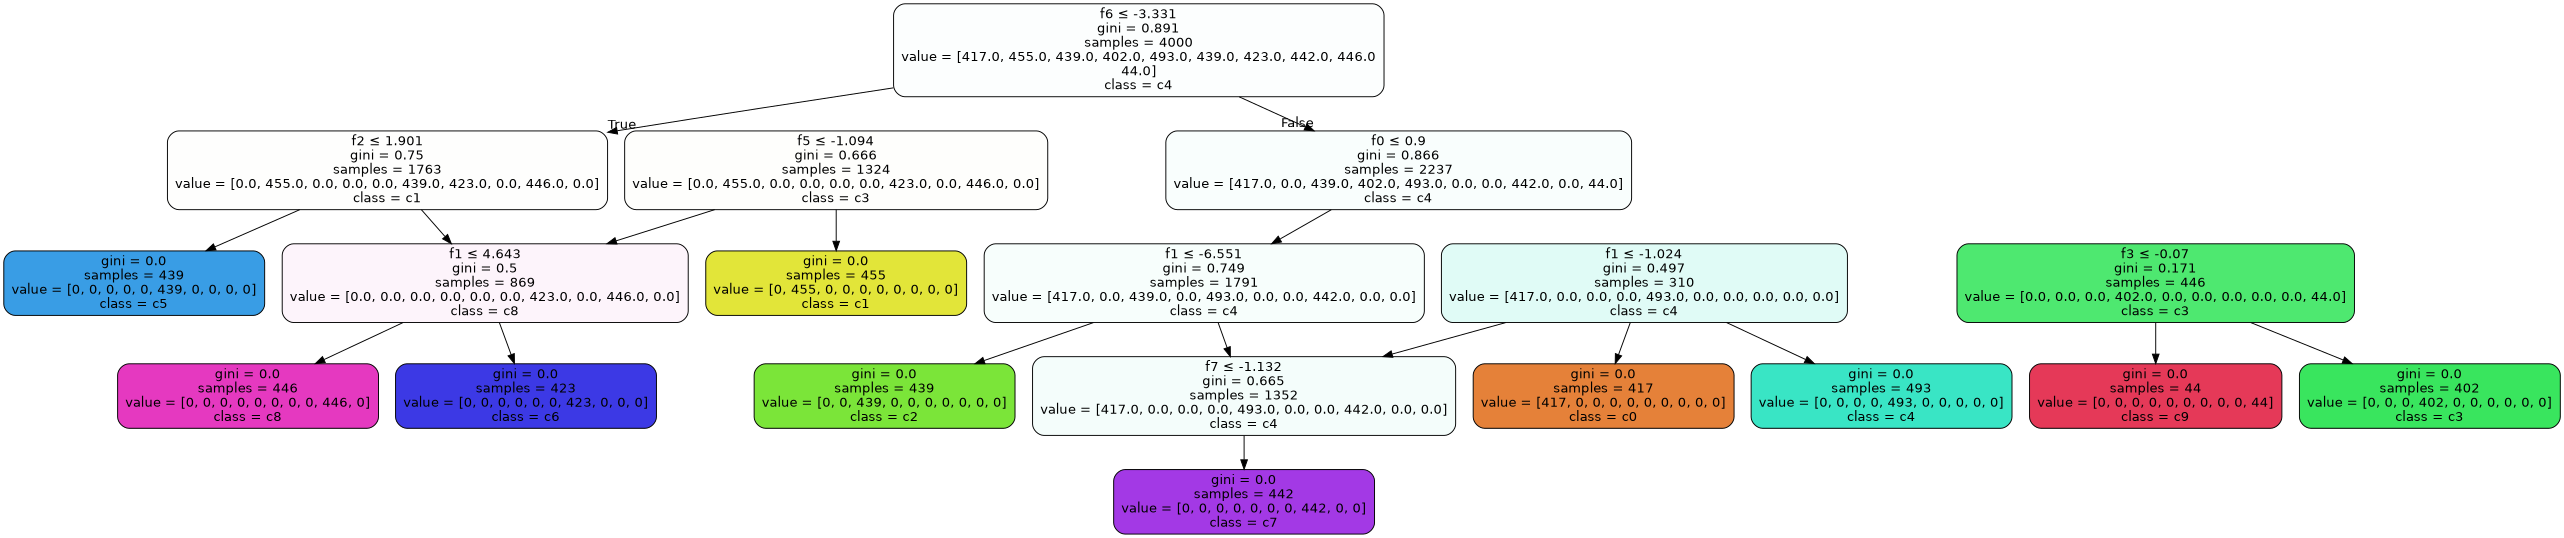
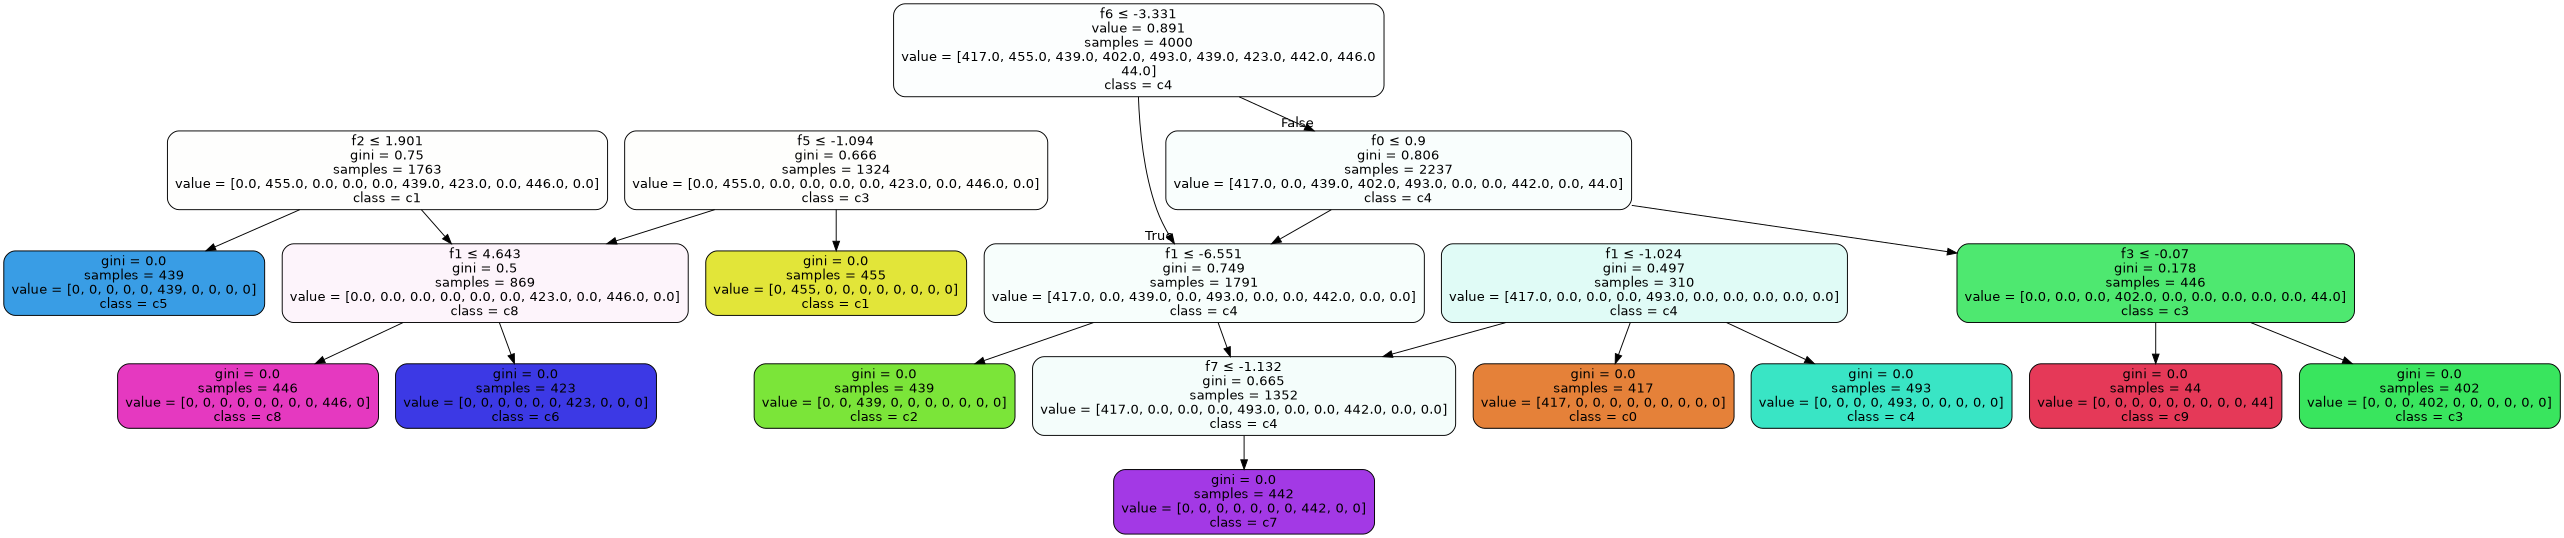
(1139, 28) -> (1139, 28)
(755, 109) -> (1146, 168)
(1399, 156) -> (1399, 156)
none -> (1790, 229)
(2156, 268) -> (2156, 268)
